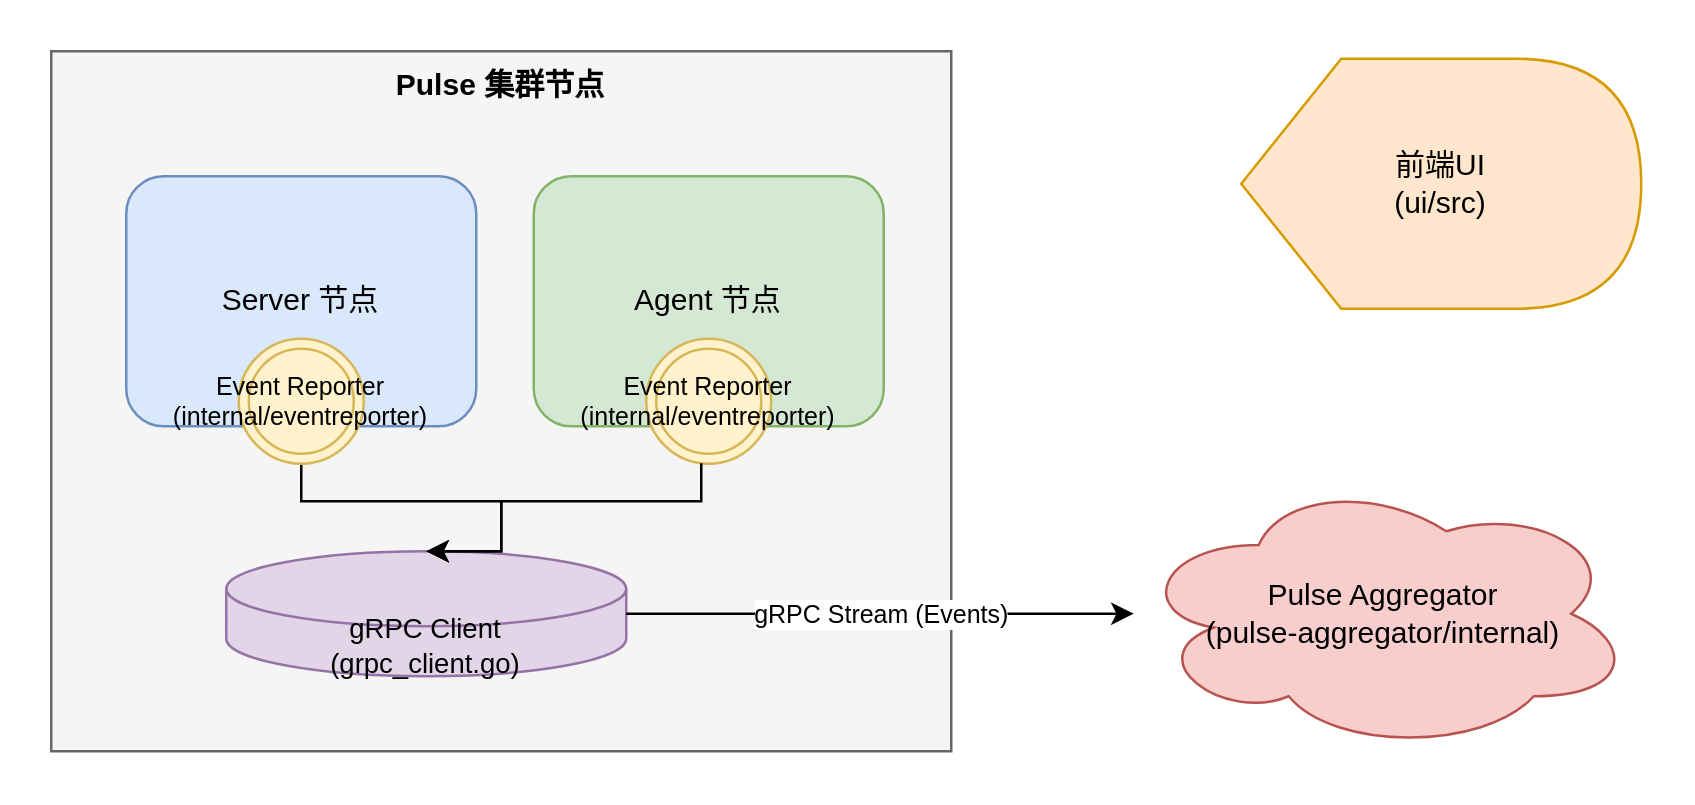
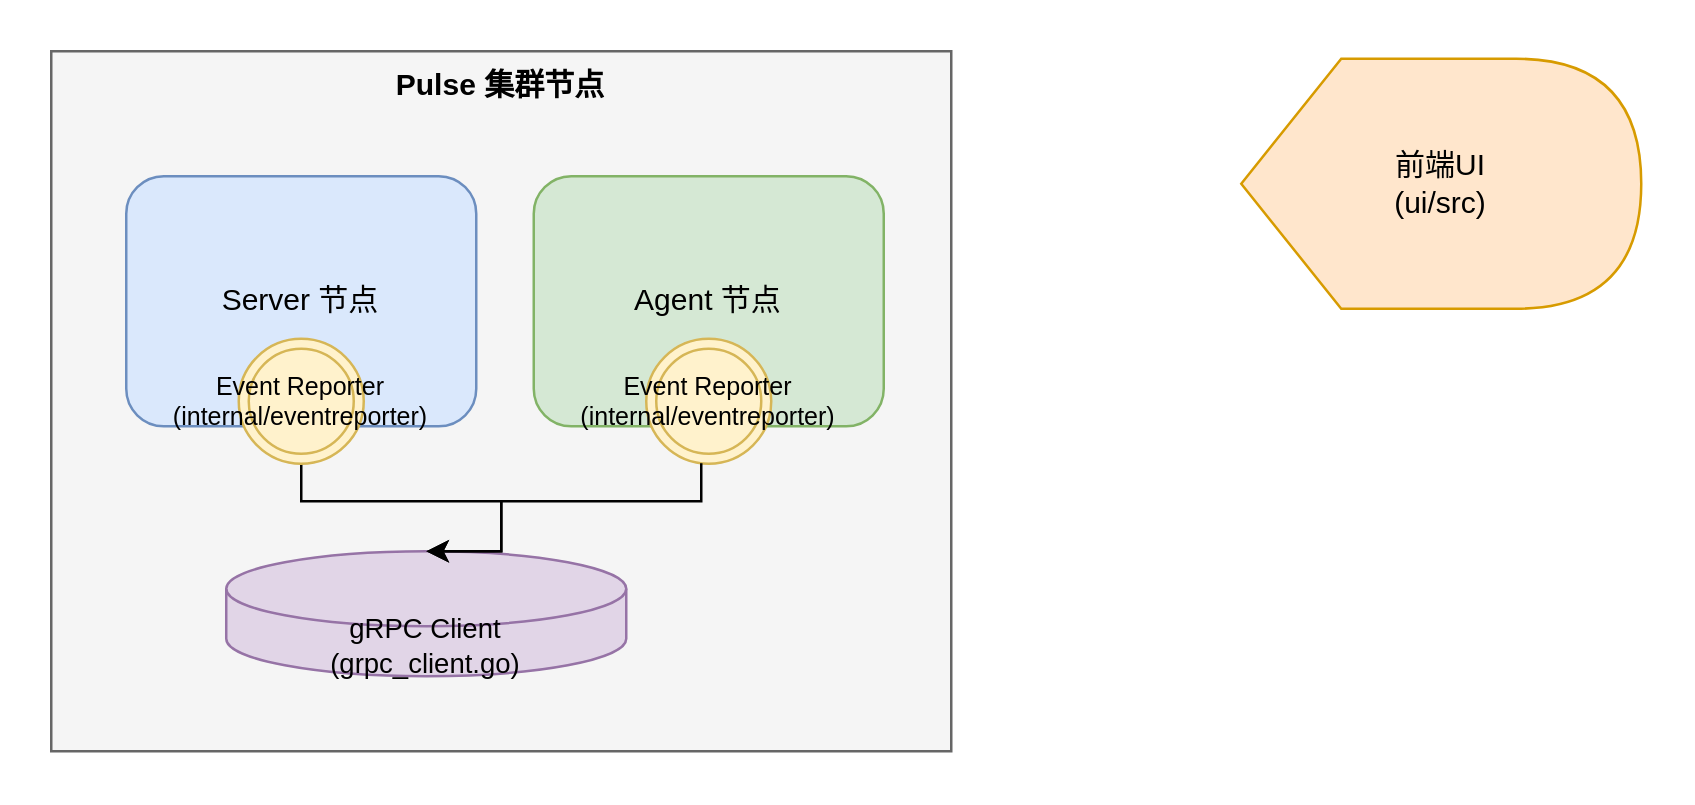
(972, 614) -> none
(1384, 614) -> none
